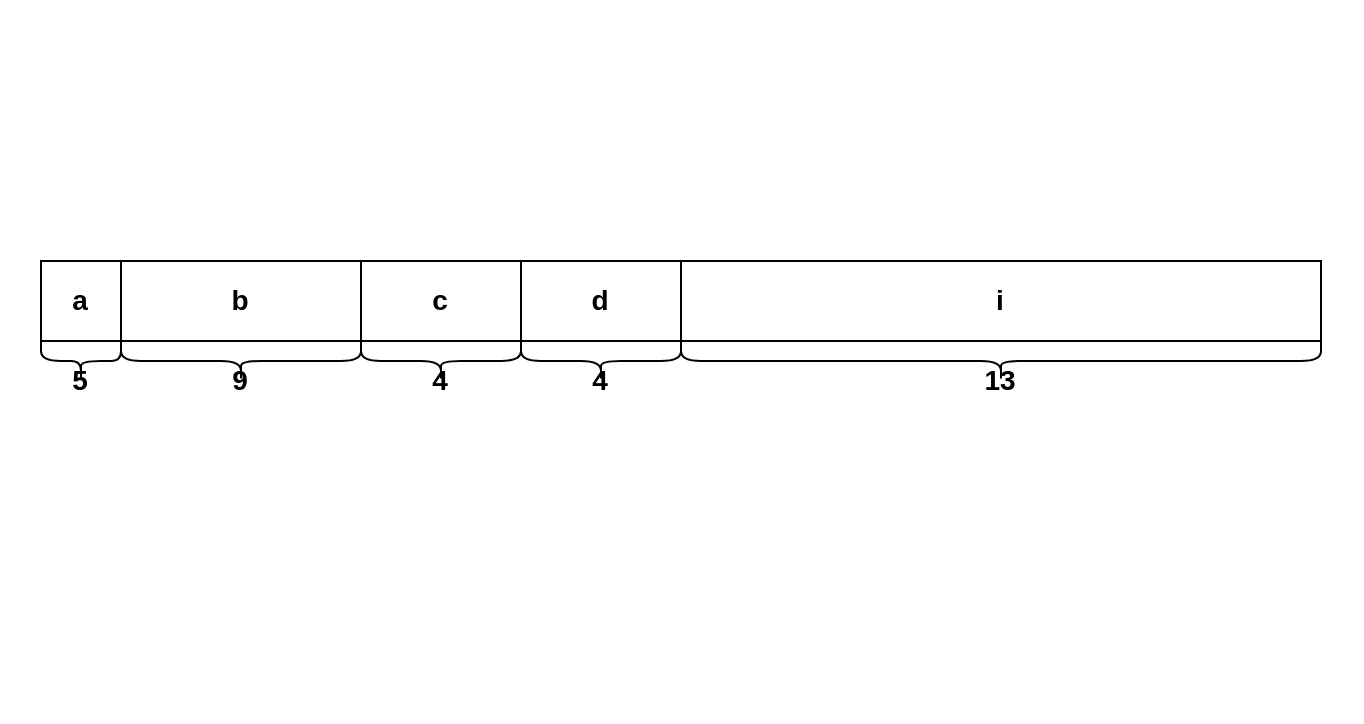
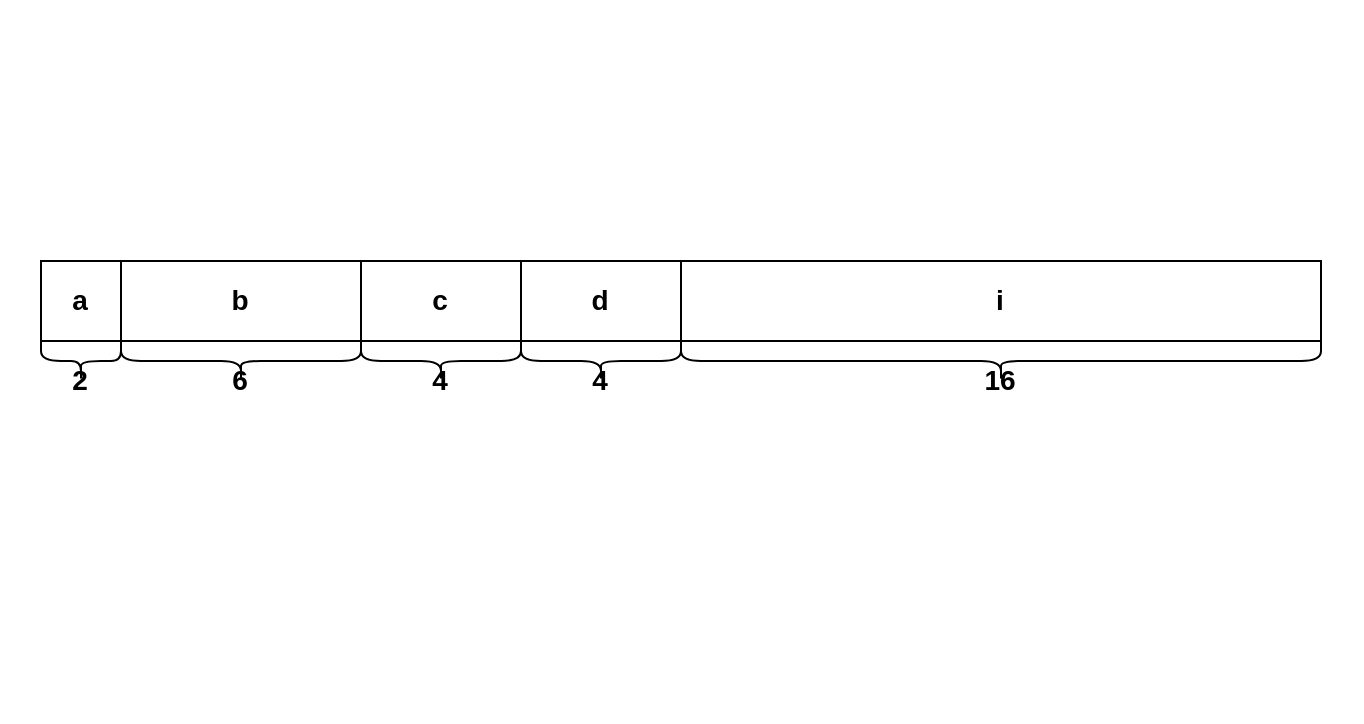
(81, 381) -> (81, 381)
(241, 381) -> (241, 381)
(1001, 381) -> (1001, 381)
